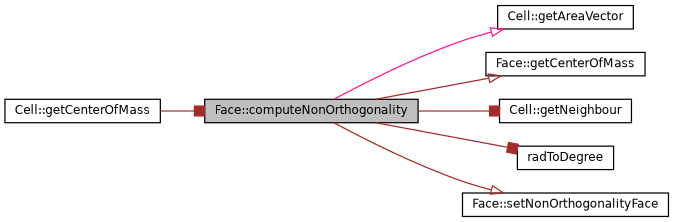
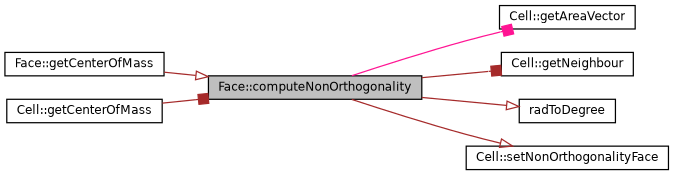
(411, 61) -> (426, 52)
(432, 89) -> (180, 74)
(440, 135) -> (464, 101)
(565, 205) -> (567, 158)
